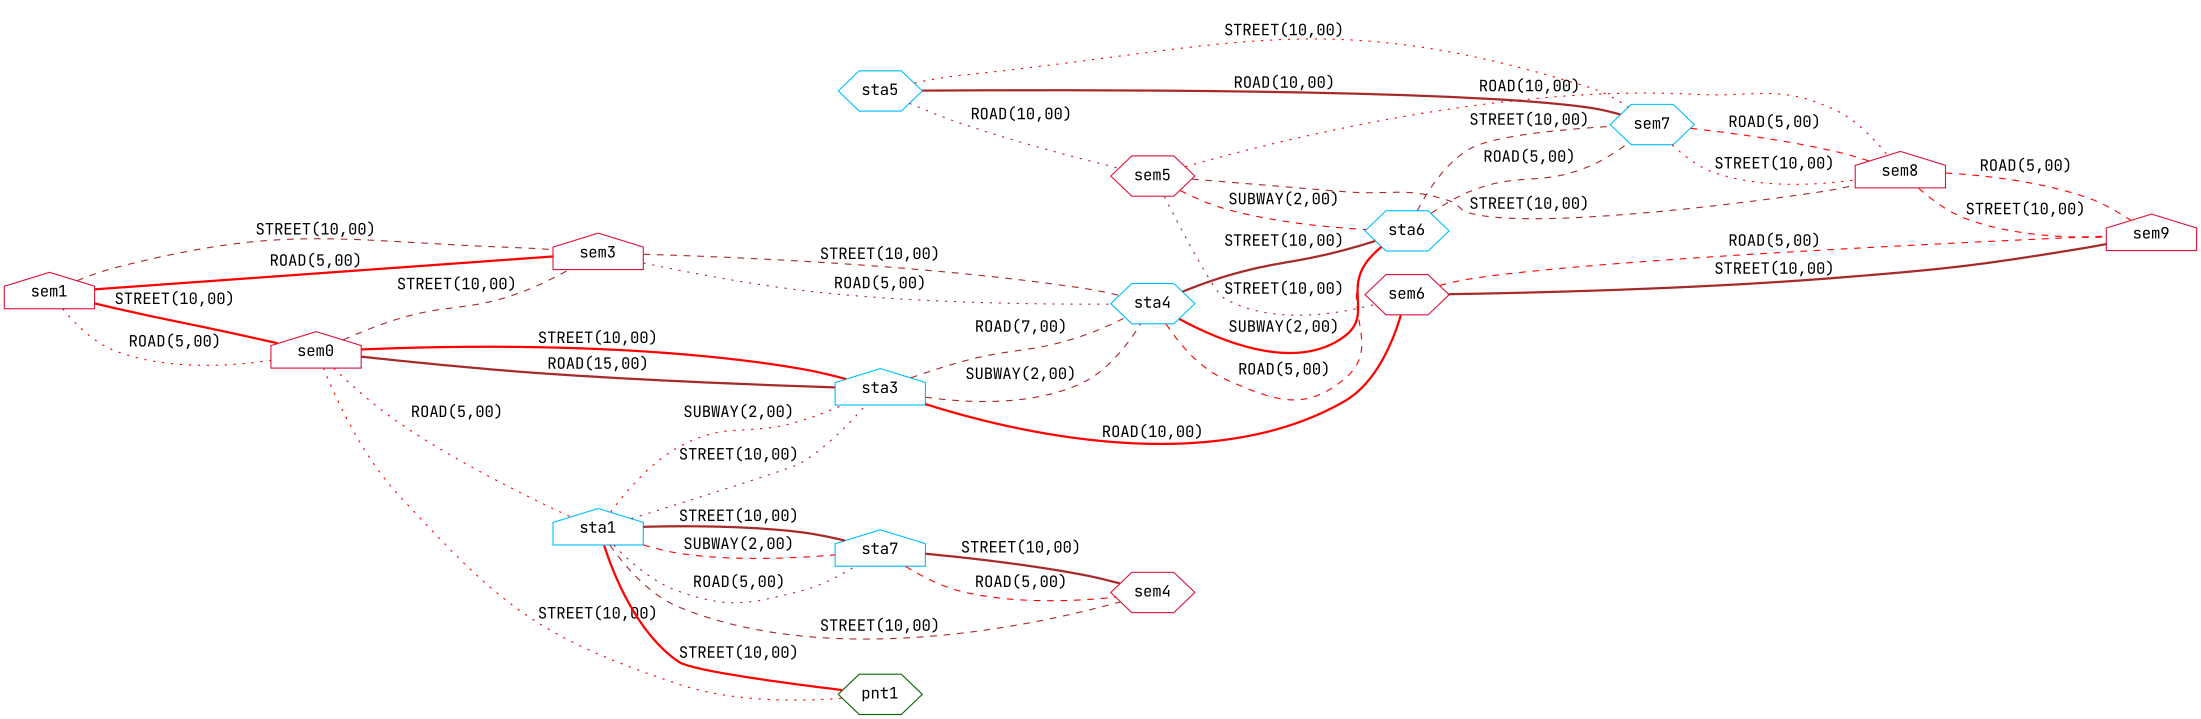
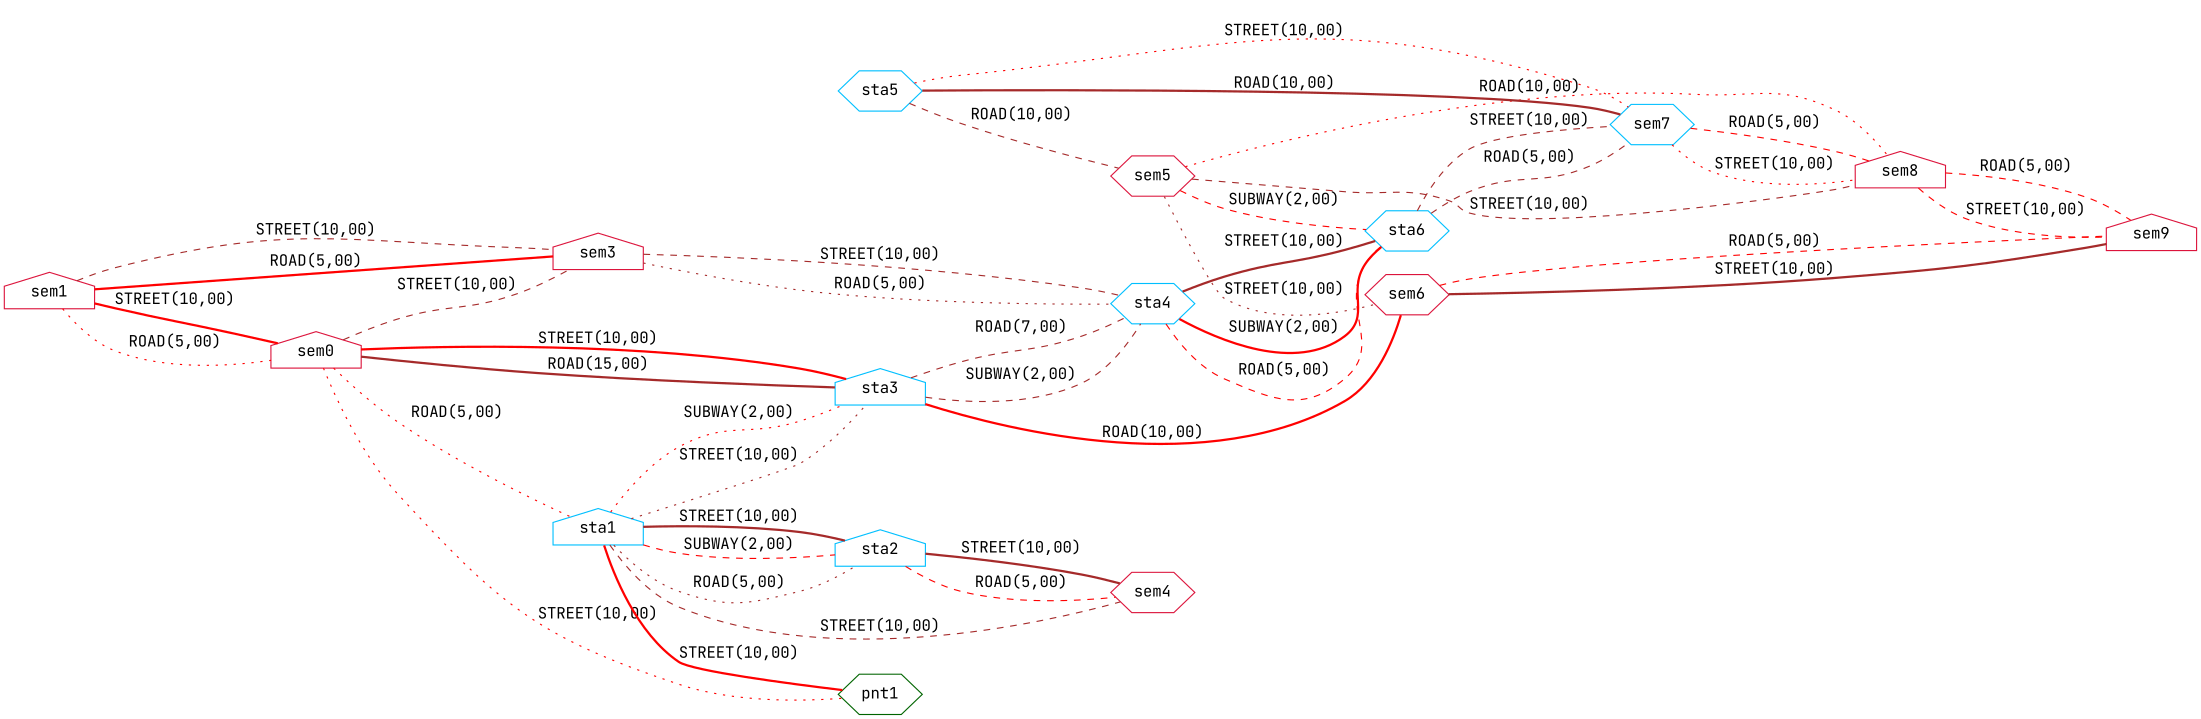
(1013, 140) -> (1013, 140)
(880, 550) -> (880, 550)
